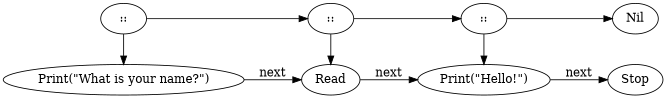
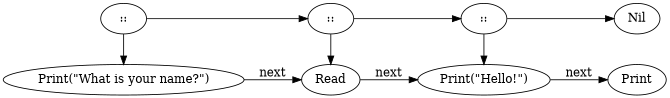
(635, 80) -> (637, 80)
